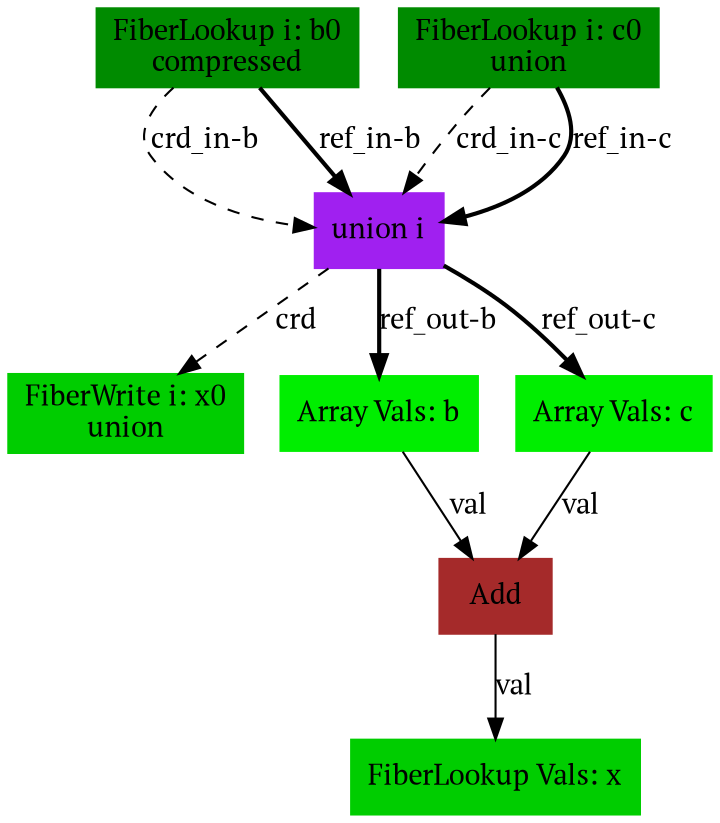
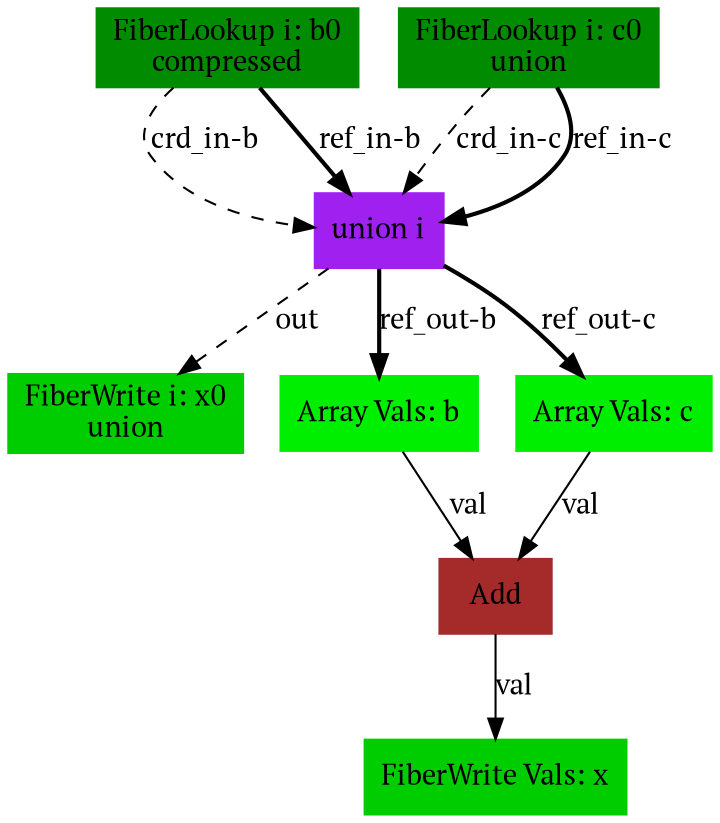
(296, 321) -> (298, 321)
(496, 777) -> (496, 777)
